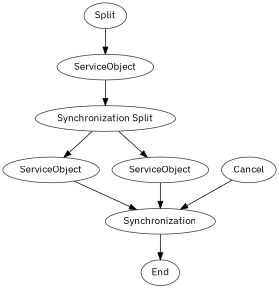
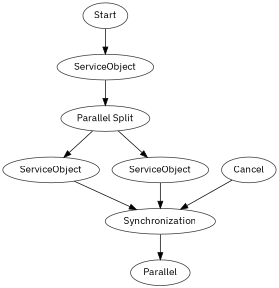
(105, 16) -> (105, 16)
(105, 119) -> (105, 119)
(160, 273) -> (160, 273)
